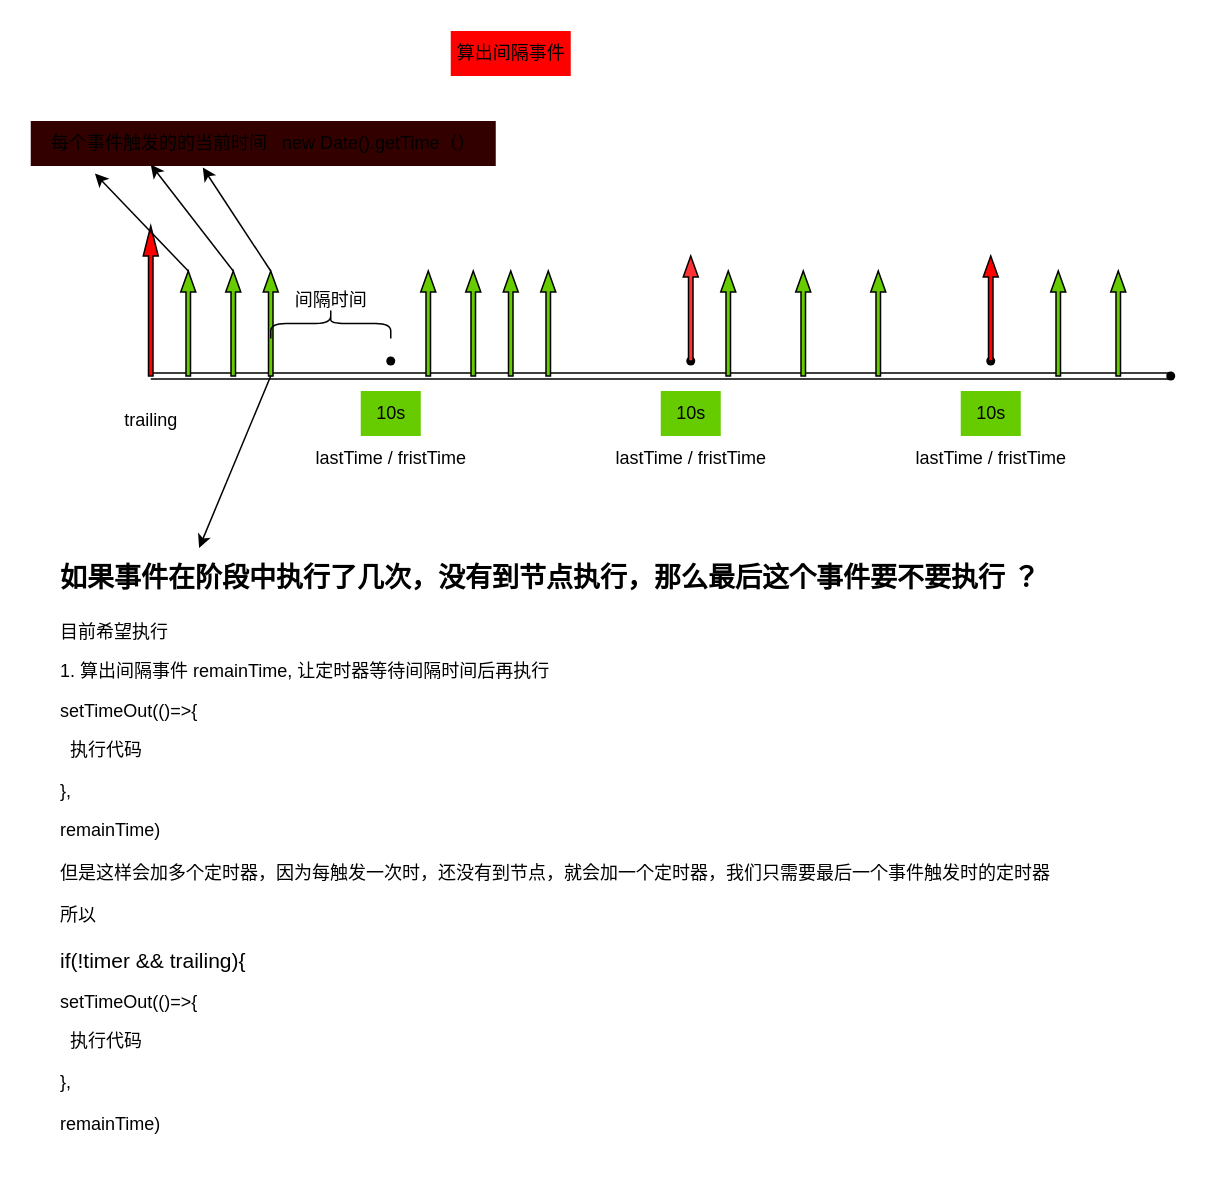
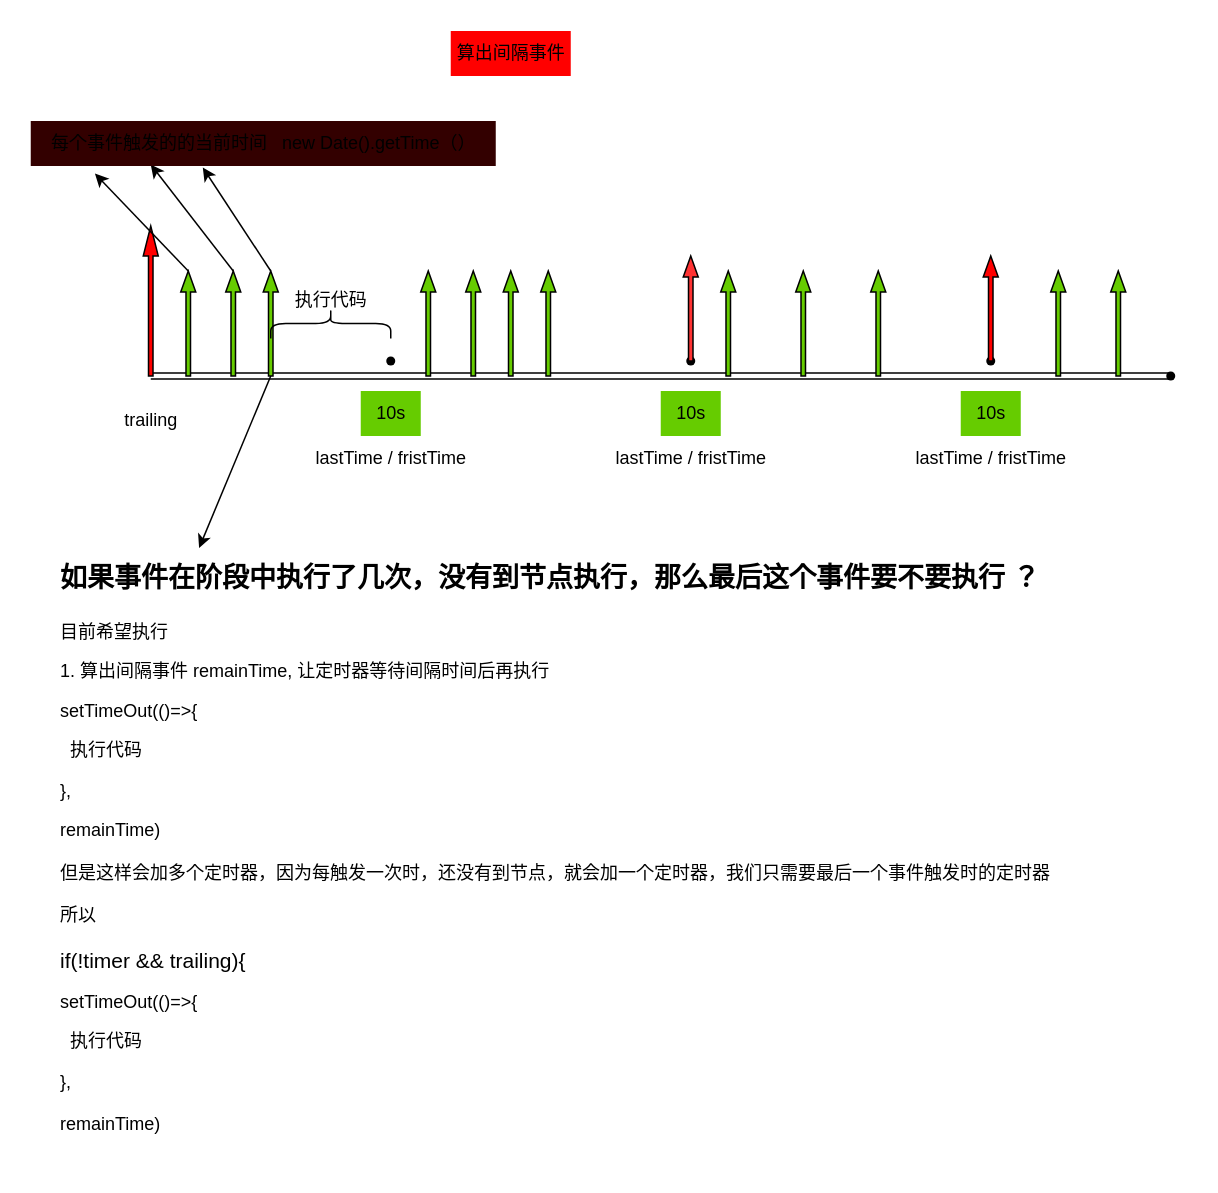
(332, 301) -> (332, 301)
